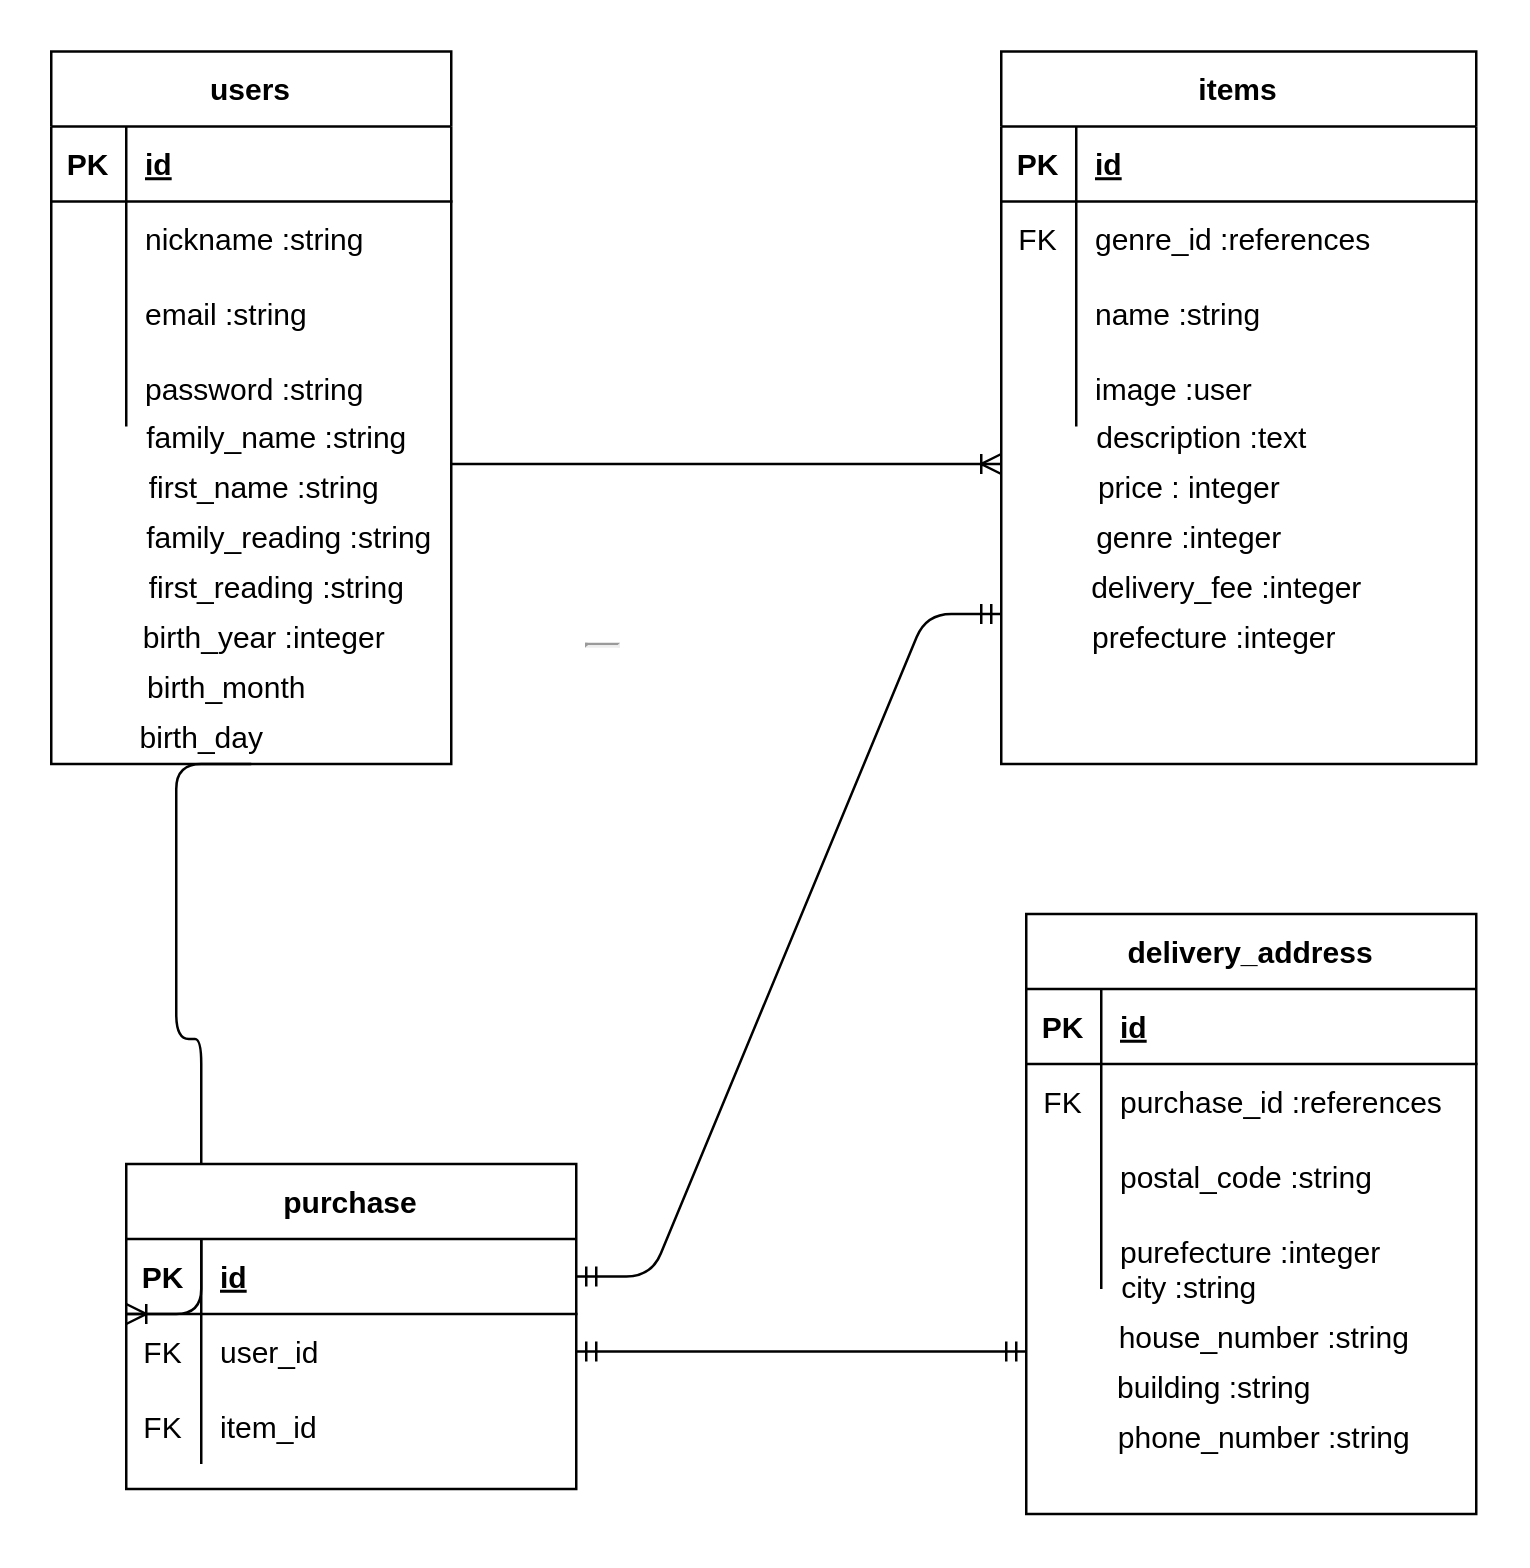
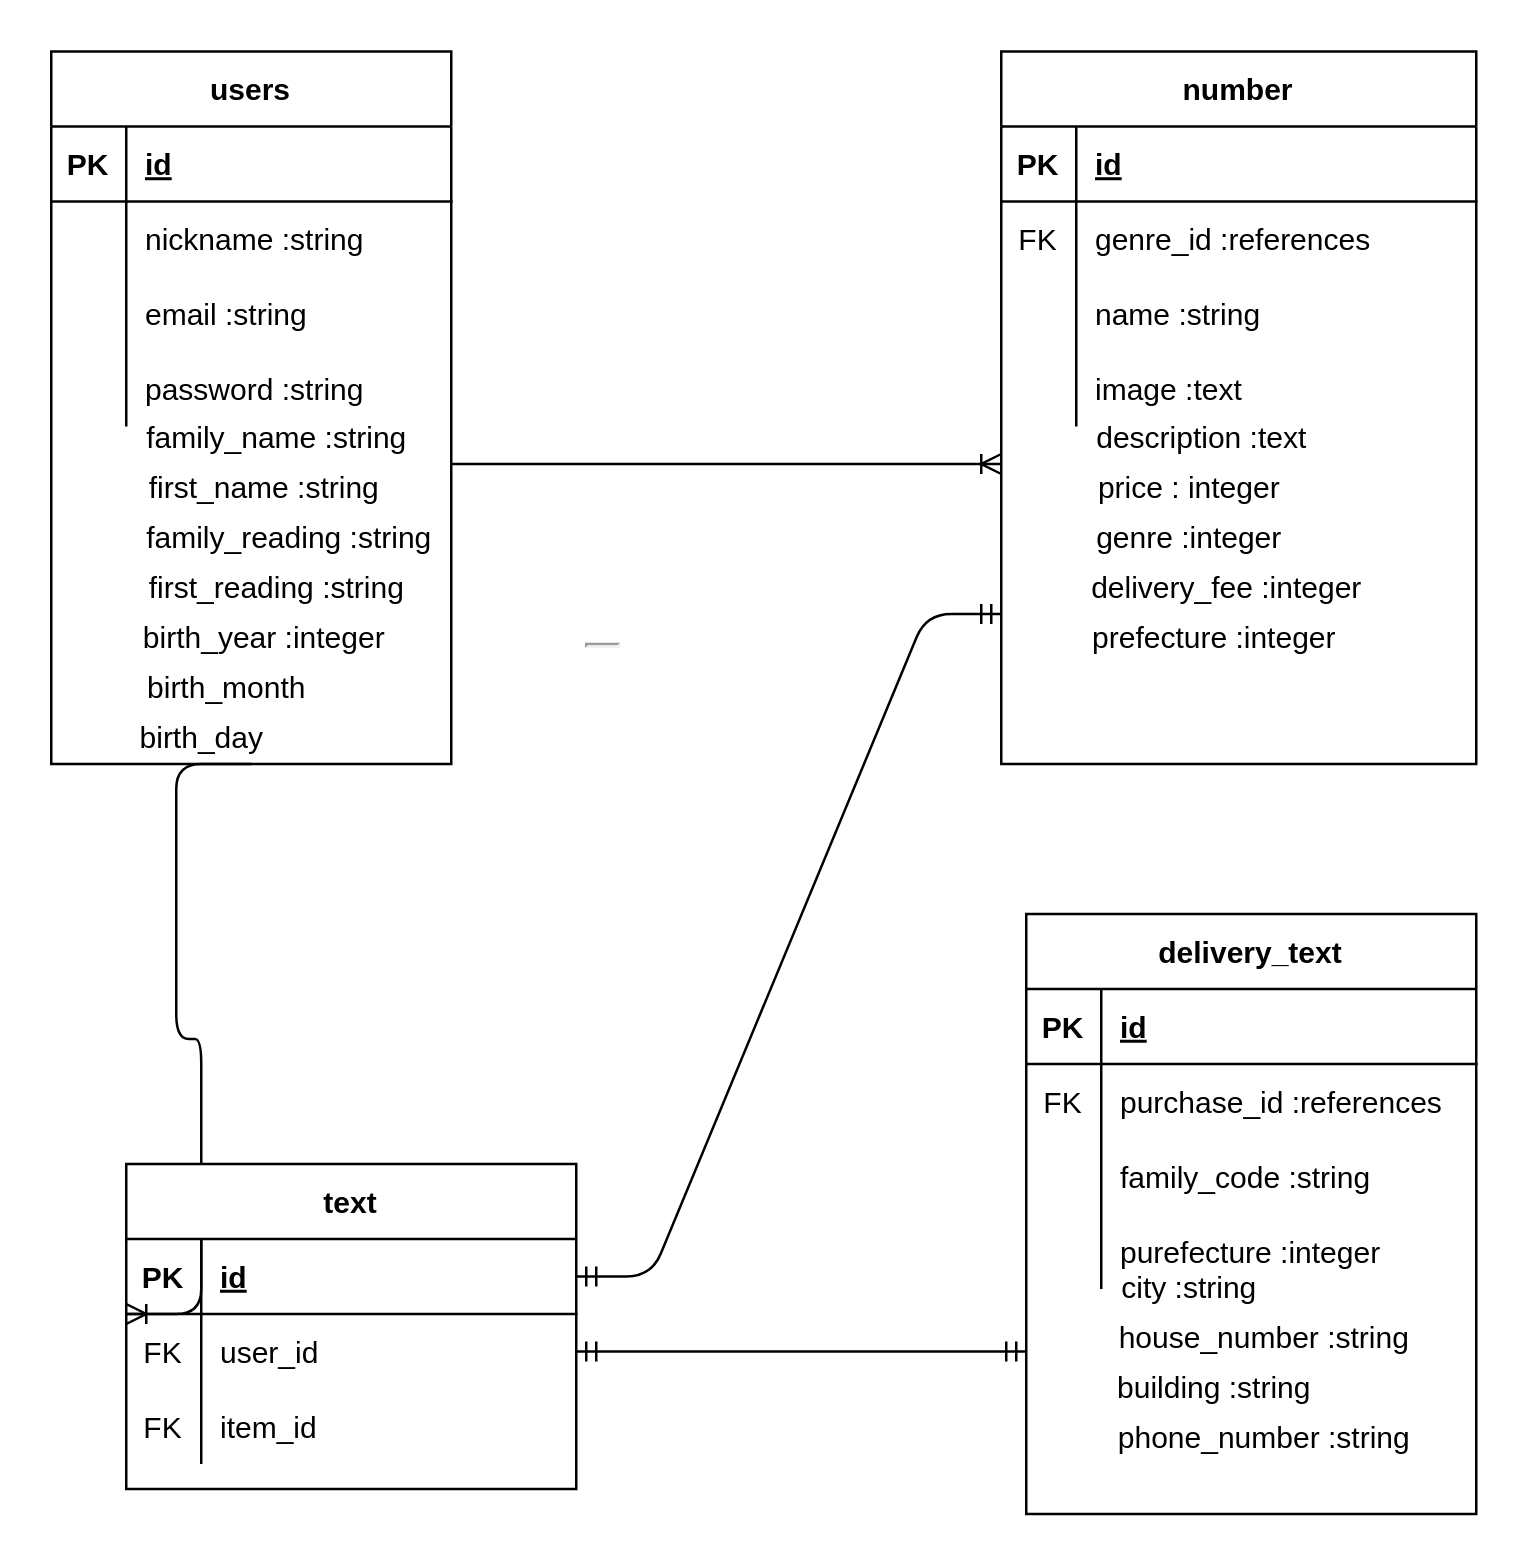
(1238, 90) -> (1238, 90)
(1176, 390) -> (1176, 390)
(1250, 953) -> (1250, 953)
(1264, 1178) -> (1260, 1178)
(350, 1203) -> (350, 1203)
